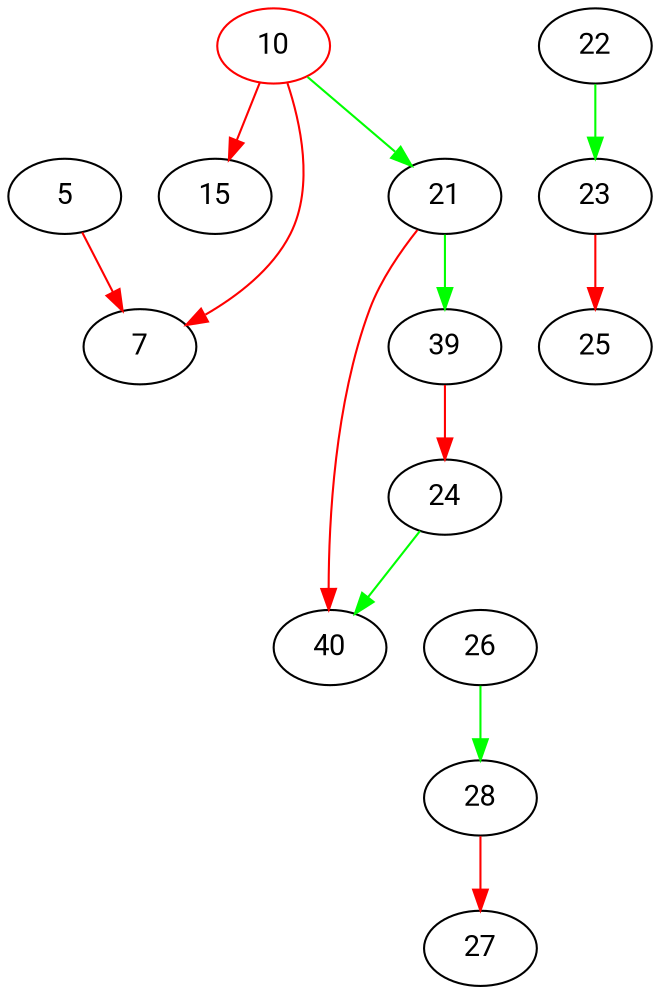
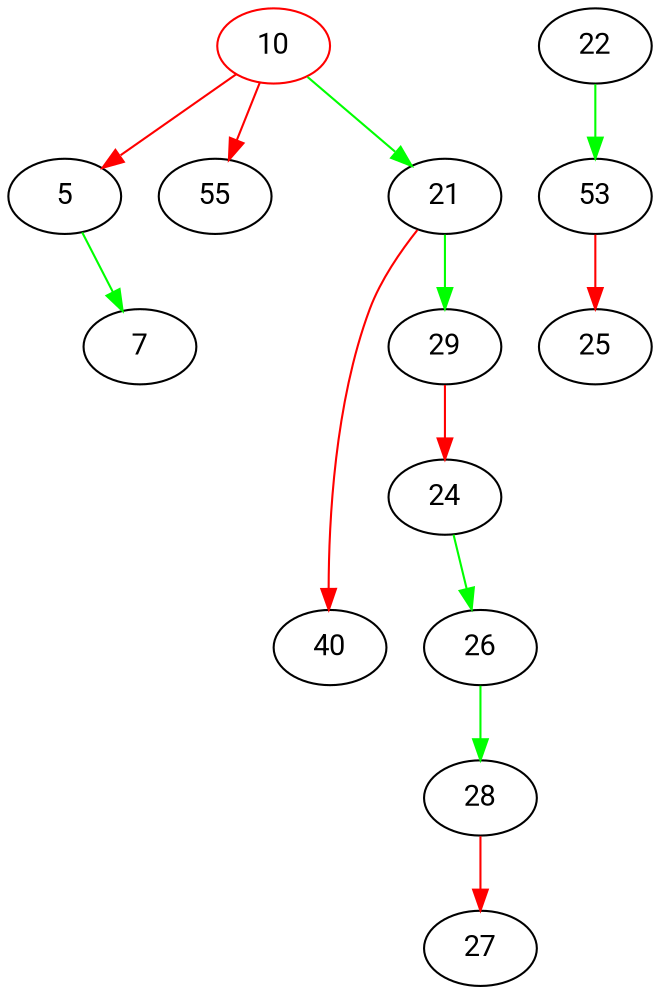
(215, 196) -> (215, 196)
(595, 196) -> (595, 196)
(297, 217) -> (178, 115)
(98, 262) -> (98, 262)
(445, 347) -> (445, 347)
(394, 564) -> (460, 562)
